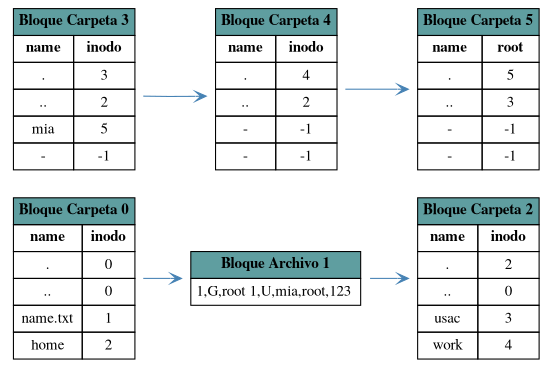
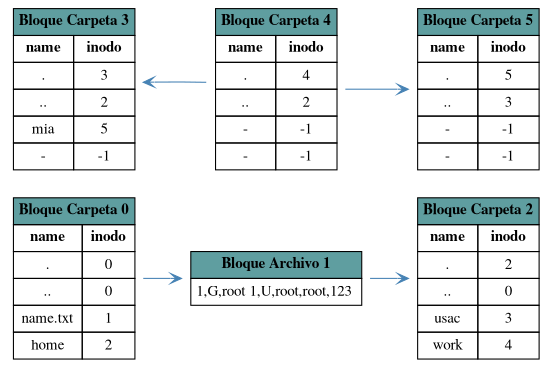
(511, 47) -> (508, 47)
(169, 96) -> (180, 82)
(276, 291) -> (276, 291)
